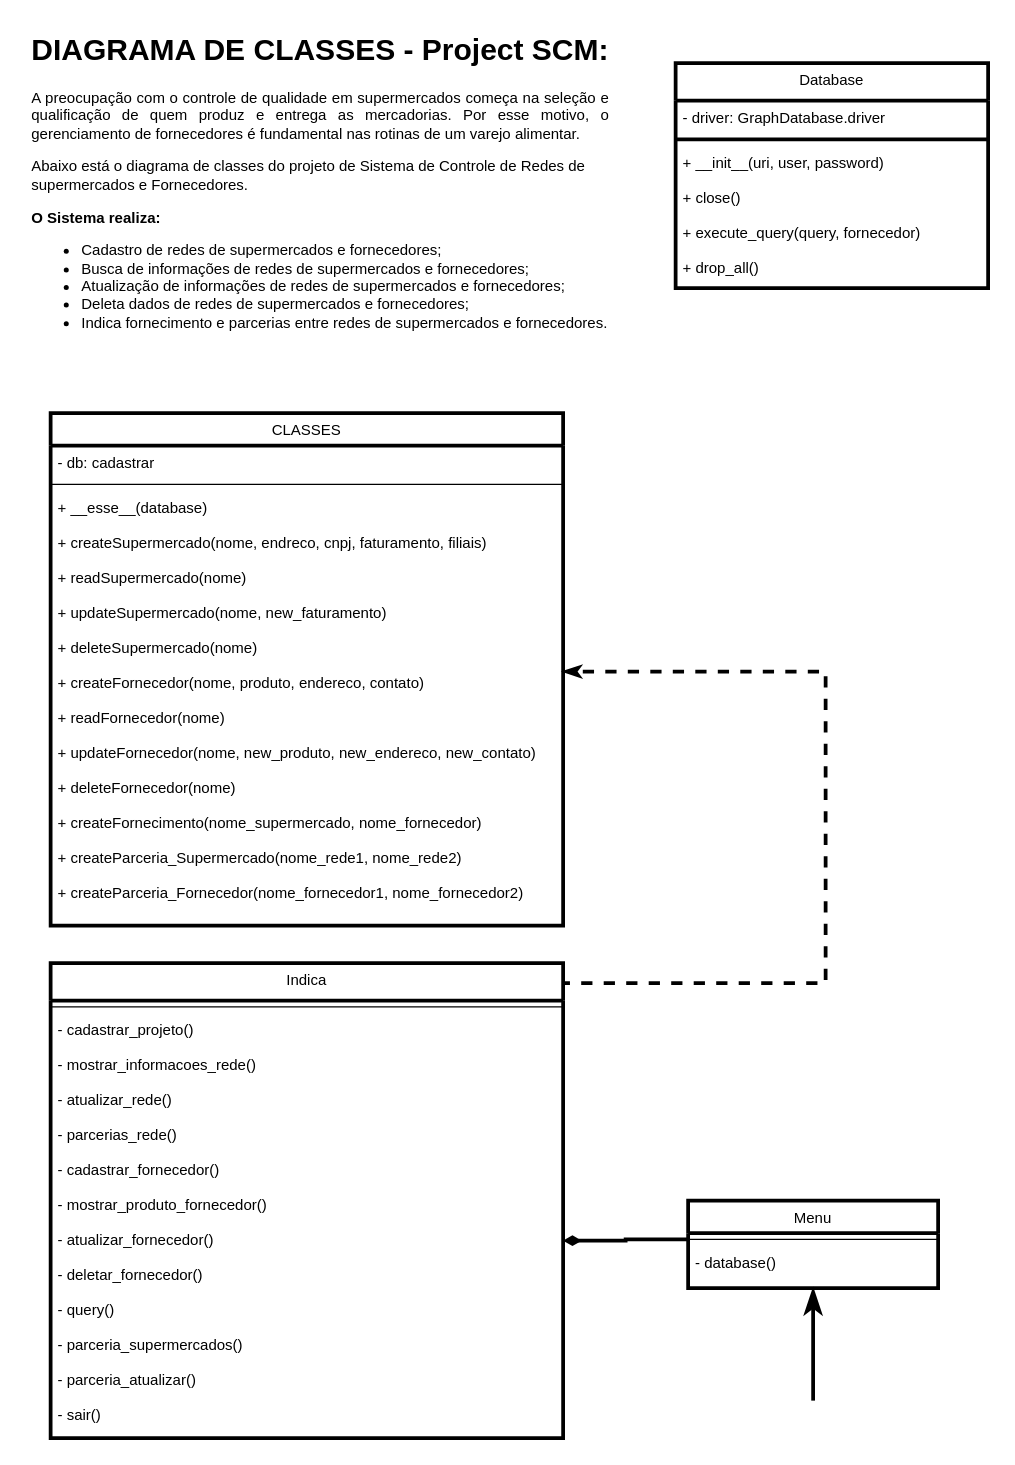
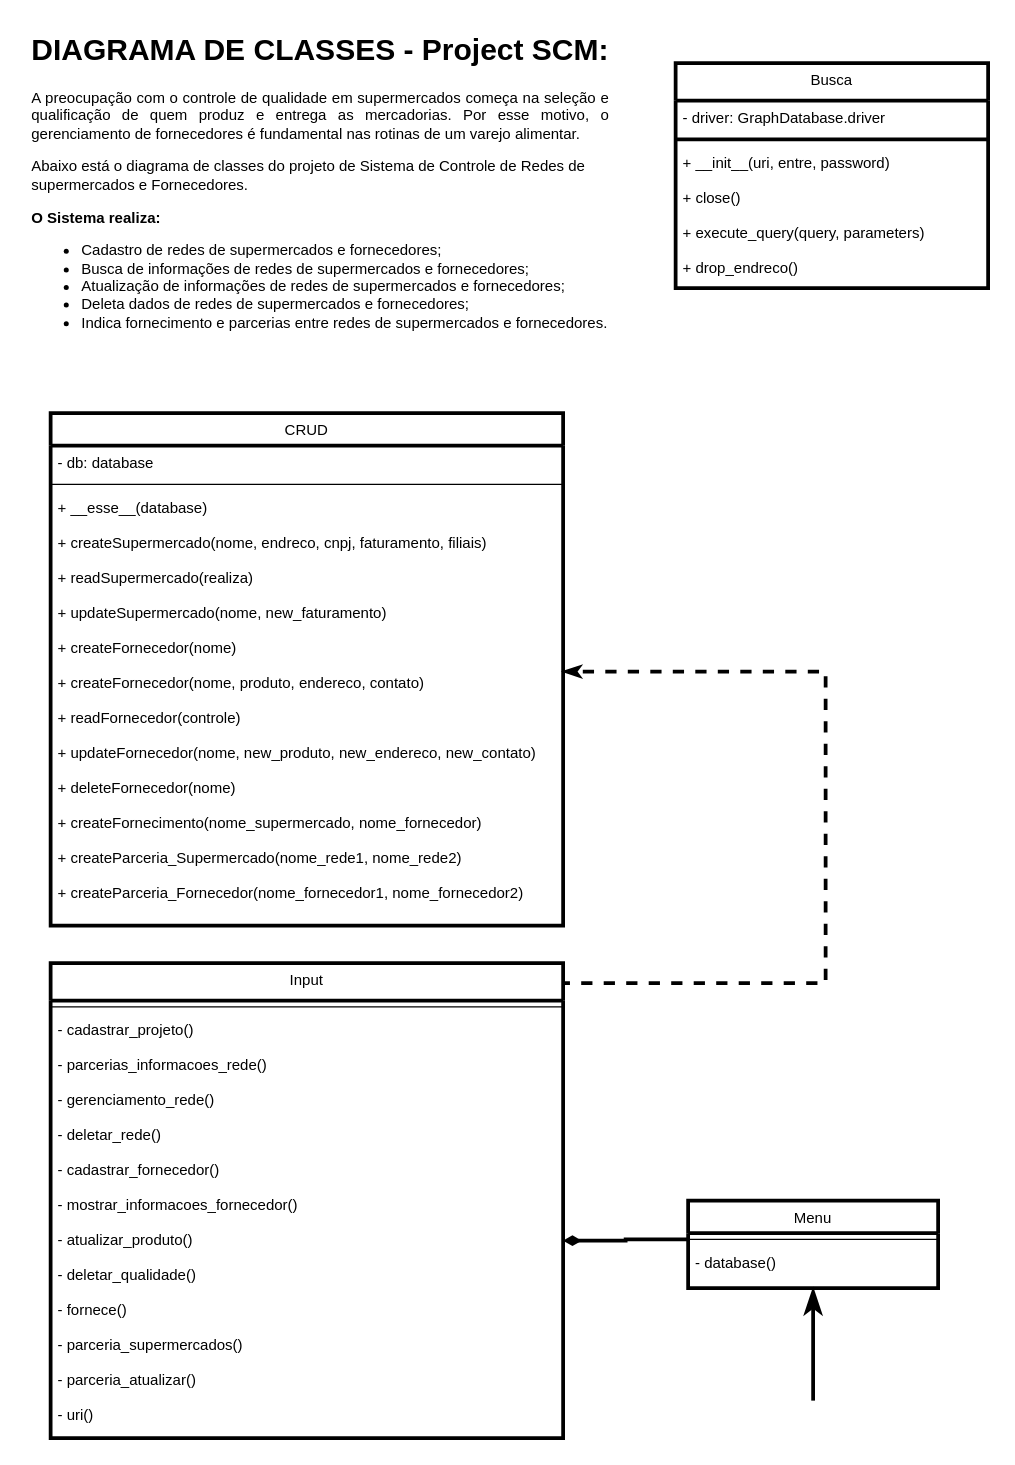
(831, 80) -> (831, 80)
(797, 163) -> (801, 163)
(819, 233) -> (819, 233)
(727, 268) -> (748, 268)
(306, 430) -> (306, 430)
(115, 463) -> (110, 463)
(156, 578) -> (165, 578)
(163, 648) -> (156, 648)
(148, 718) -> (163, 718)
(306, 980) -> (306, 980)
(171, 1065) -> (178, 1065)
(127, 1100) -> (146, 1100)
(129, 1135) -> (121, 1135)
(182, 1205) -> (196, 1205)
(152, 1240) -> (140, 1240)
(146, 1275) -> (138, 1275)
(93, 1310) -> (102, 1310)
(87, 1415) -> (83, 1415)
